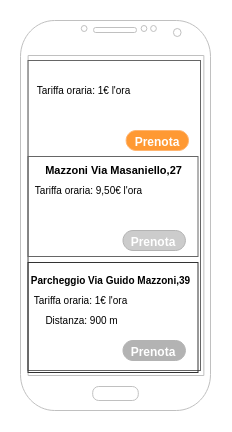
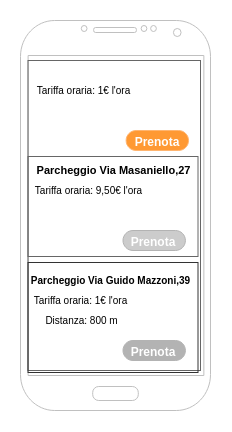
(114, 171) -> (114, 171)
(82, 321) -> (82, 321)
